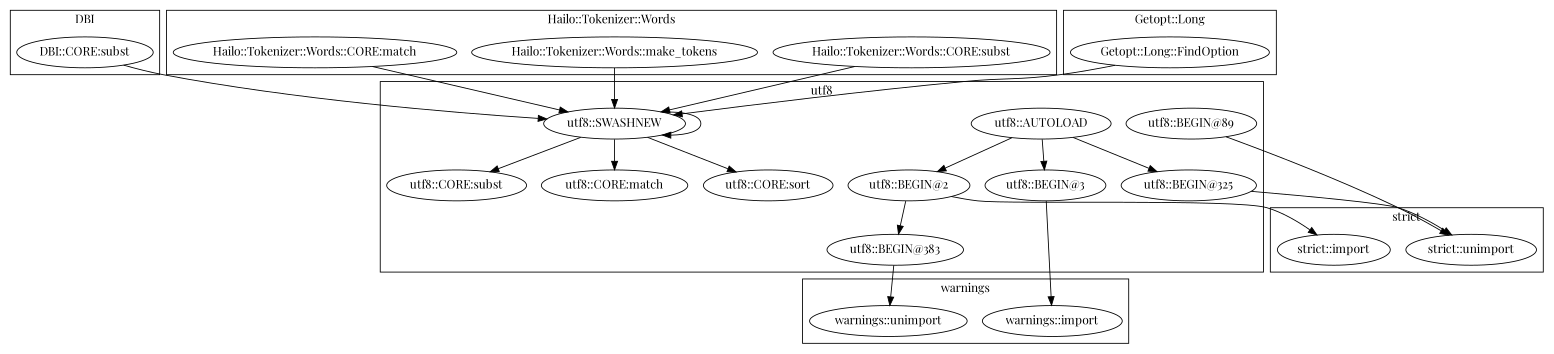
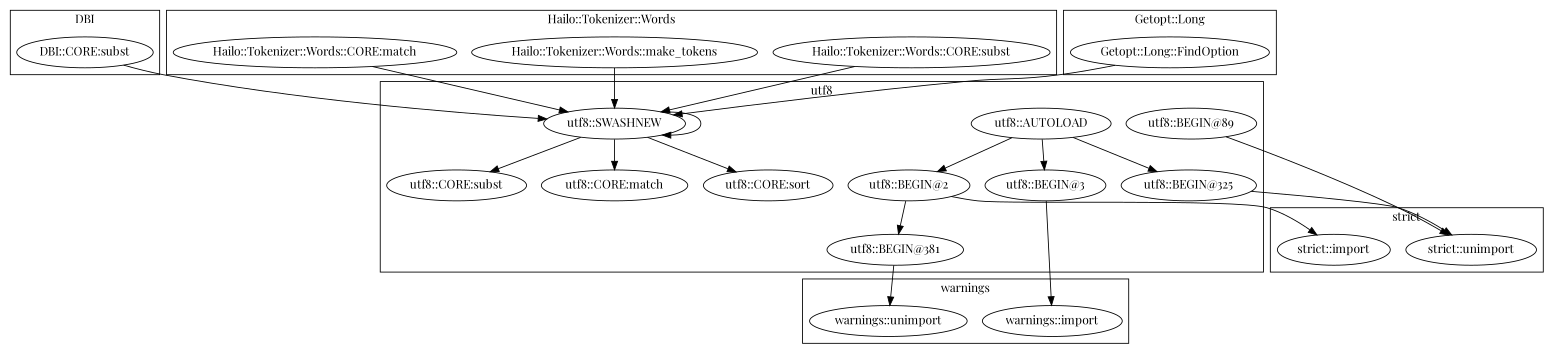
(895, 250) -> (895, 250)
